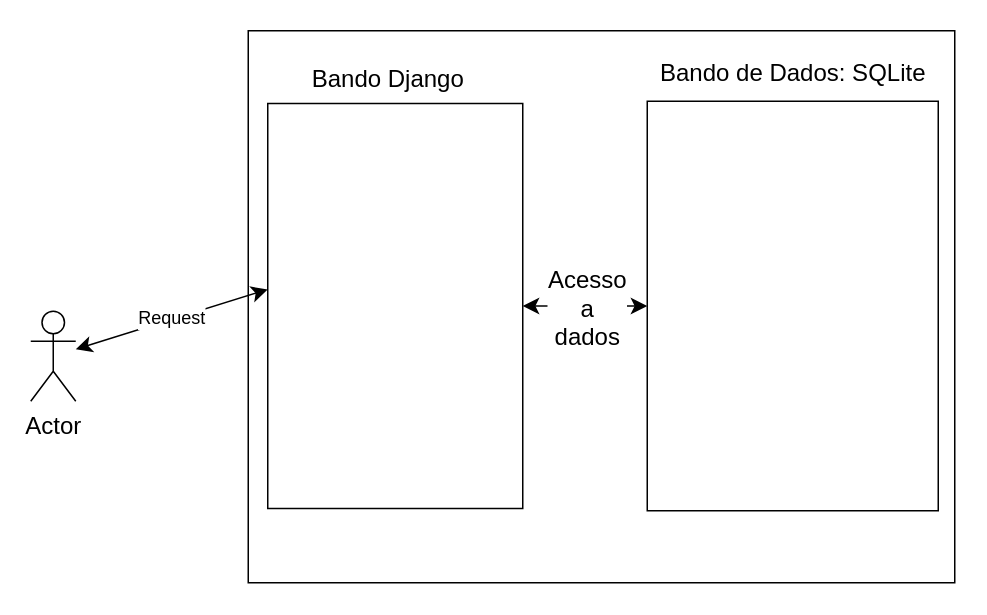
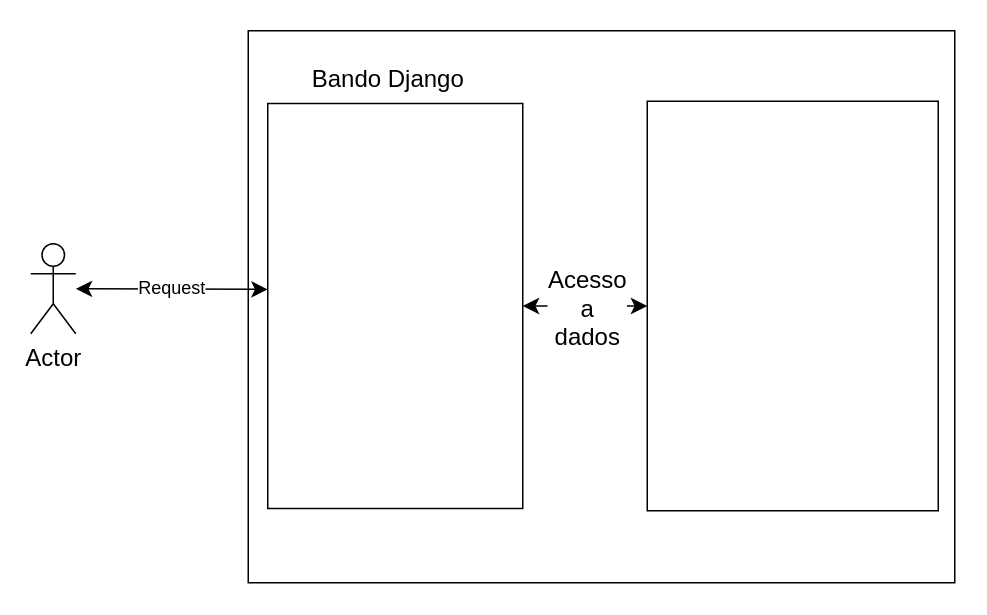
(794, 73) -> none
(53, 356) -> (53, 289)
